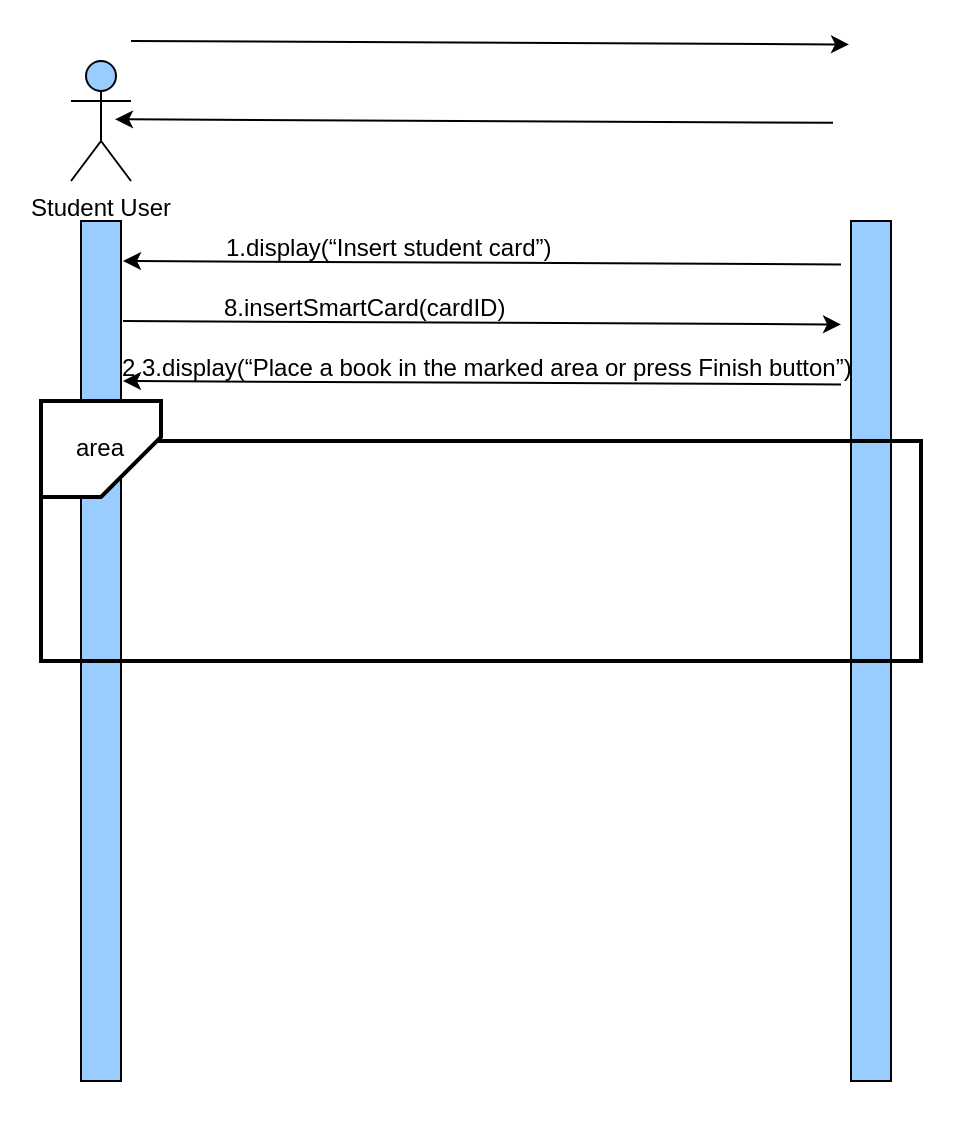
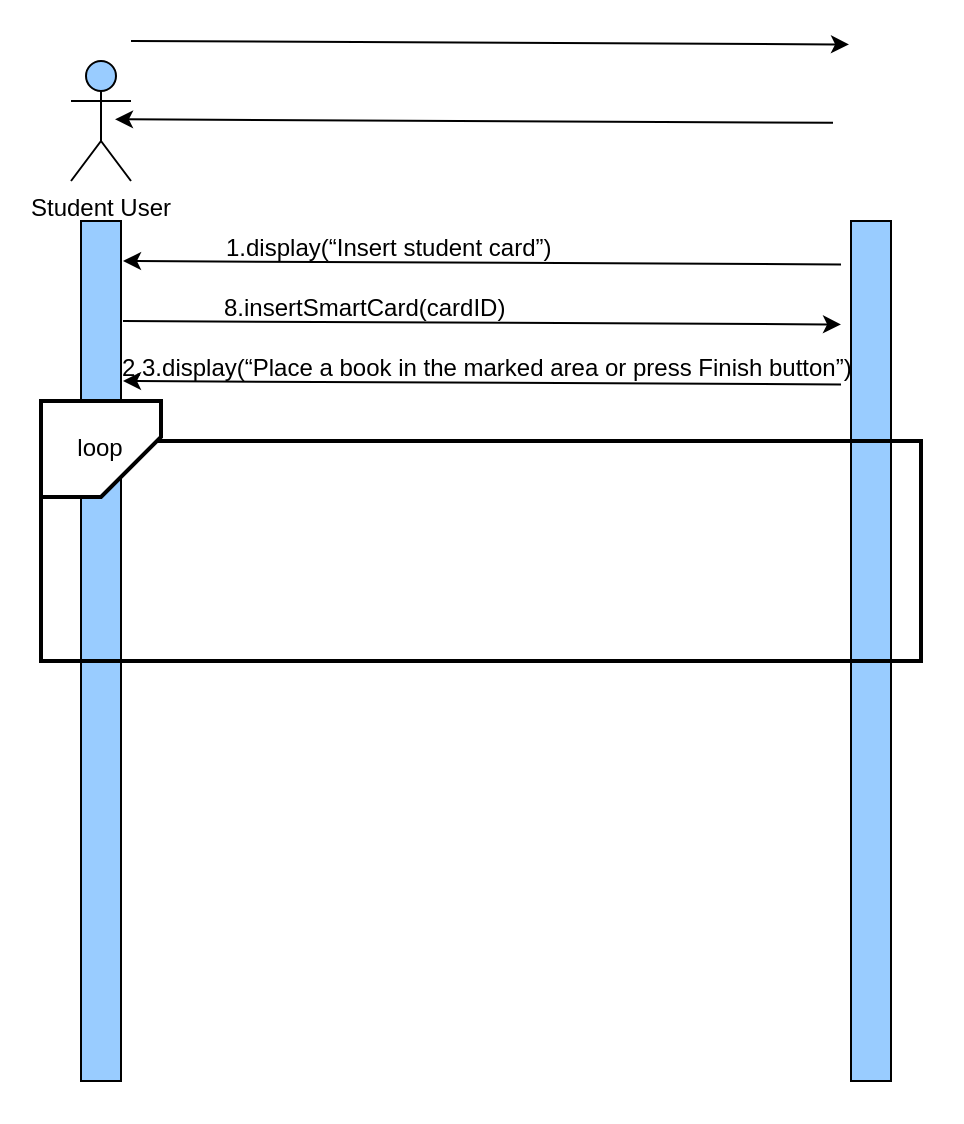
(101, 449) -> (101, 449)
